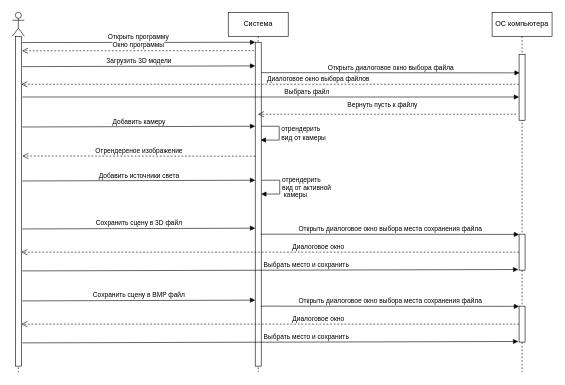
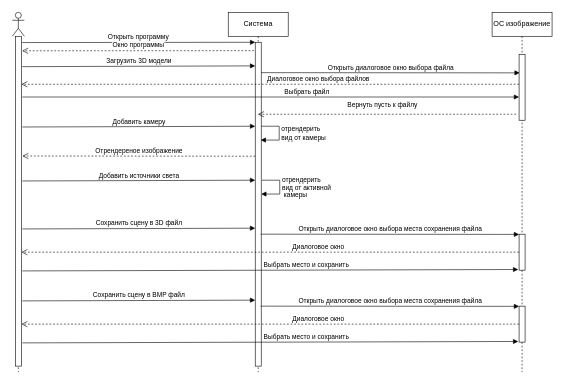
(522, 24) -> (522, 24)
